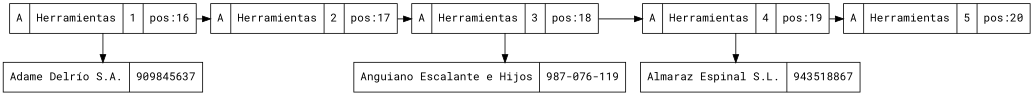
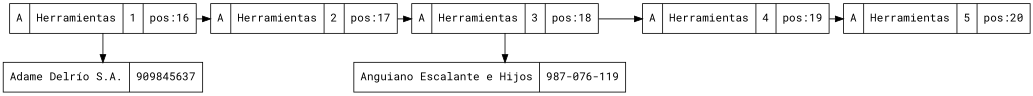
(750, 77) -> none
